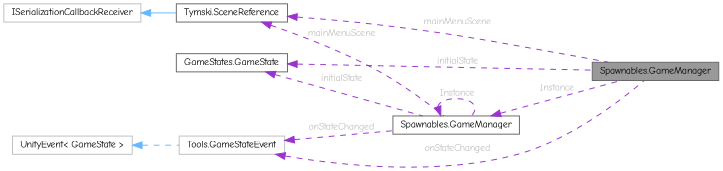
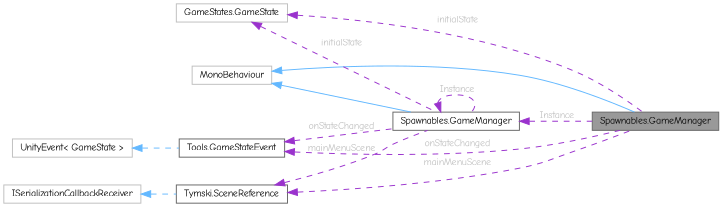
(164, 13) -> (164, 194)
(232, 63) -> (232, 13)
none -> (232, 75)
(232, 145) -> (232, 148)
